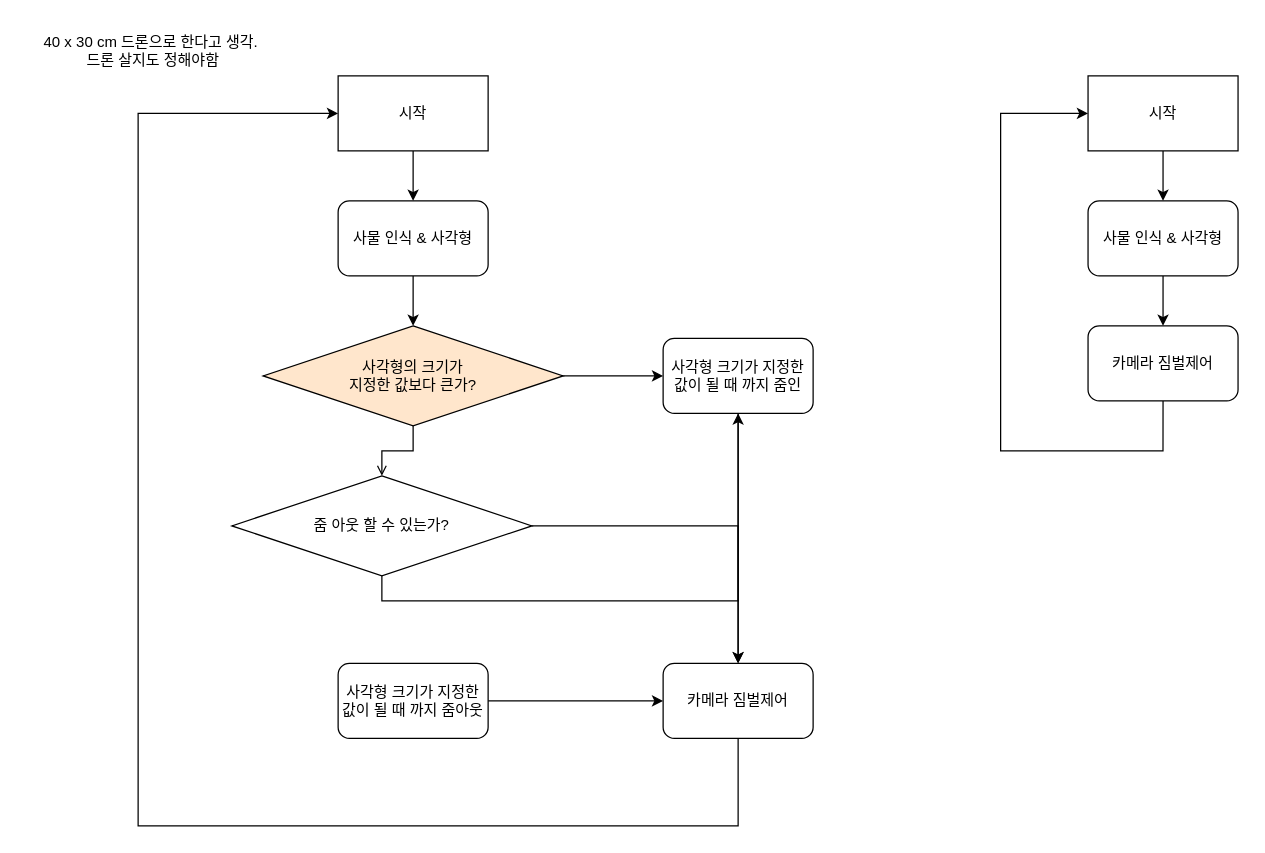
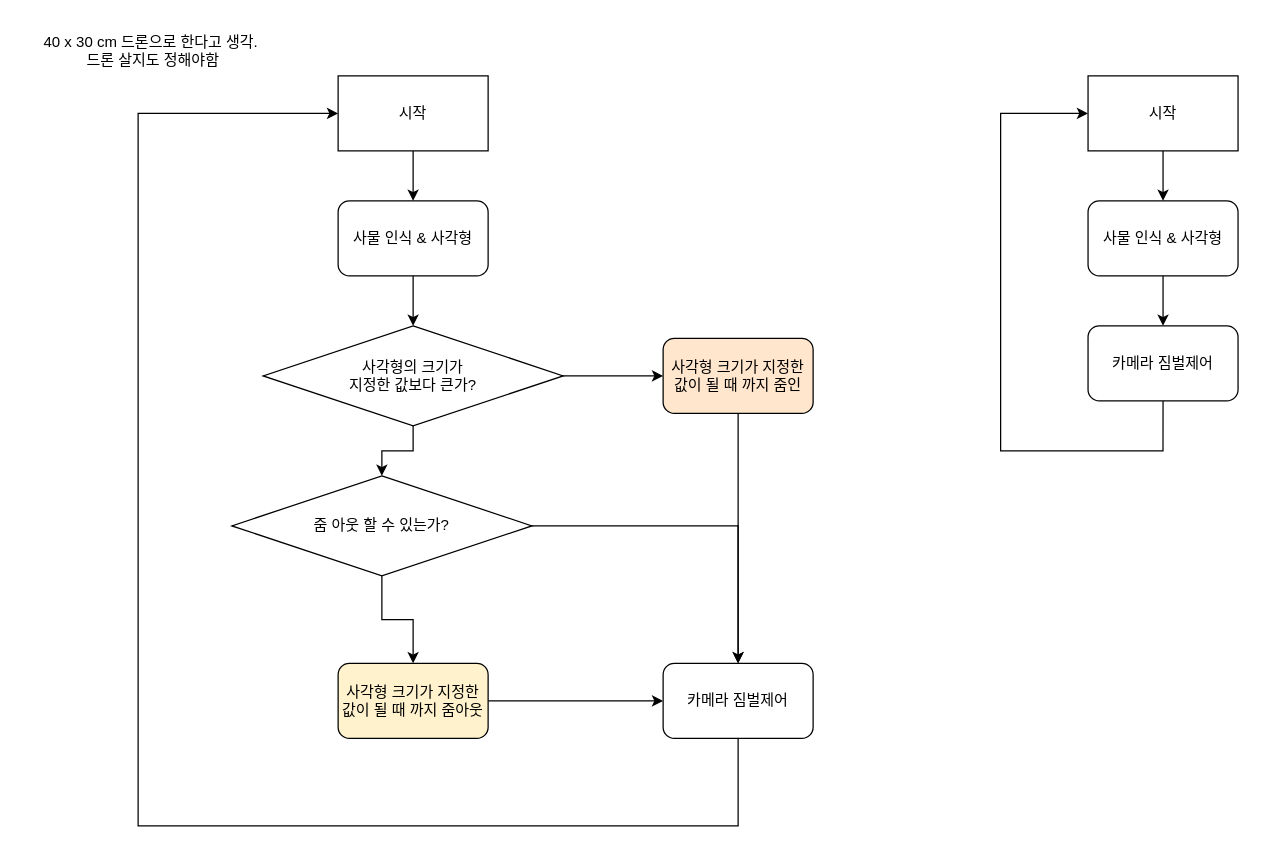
(413, 376) -> (413, 376)
(738, 376) -> (738, 376)
(382, 467) -> (382, 466)
(557, 601) -> (404, 619)
(413, 701) -> (413, 701)
